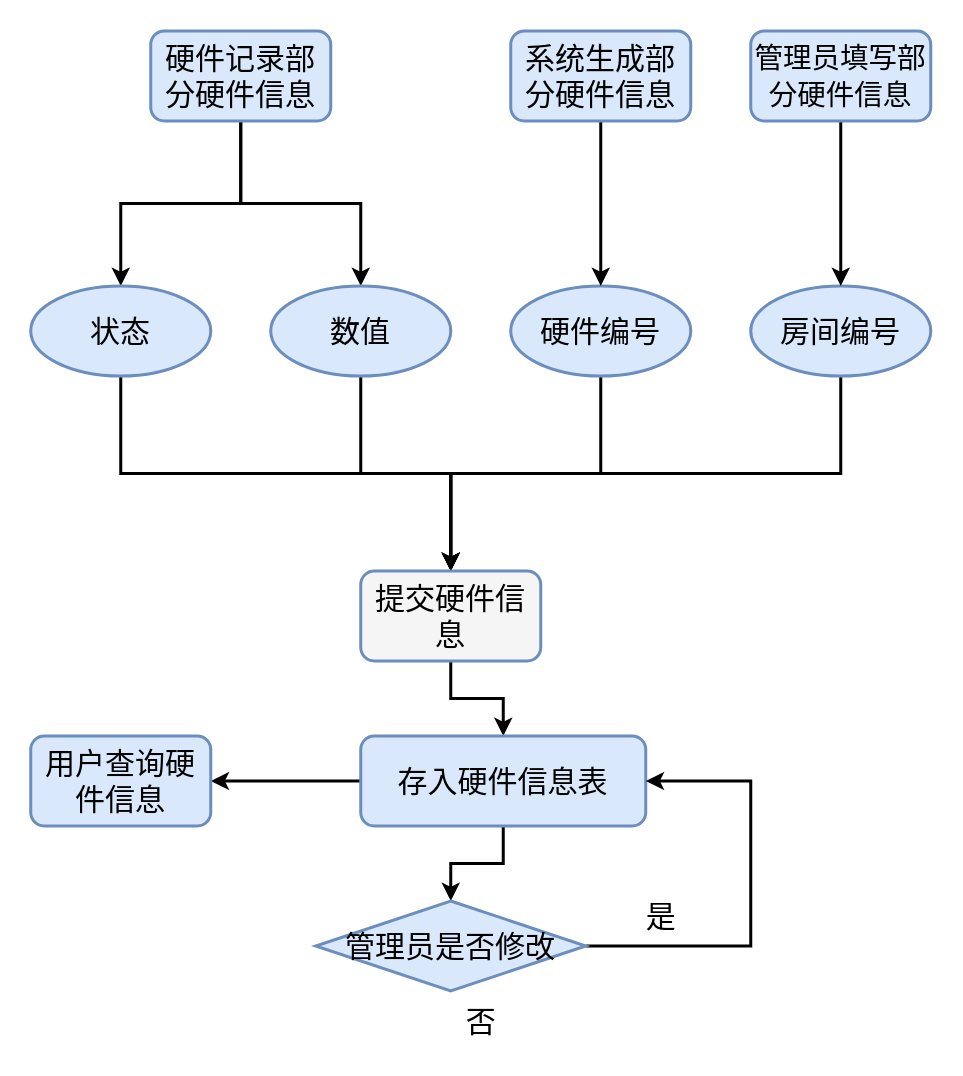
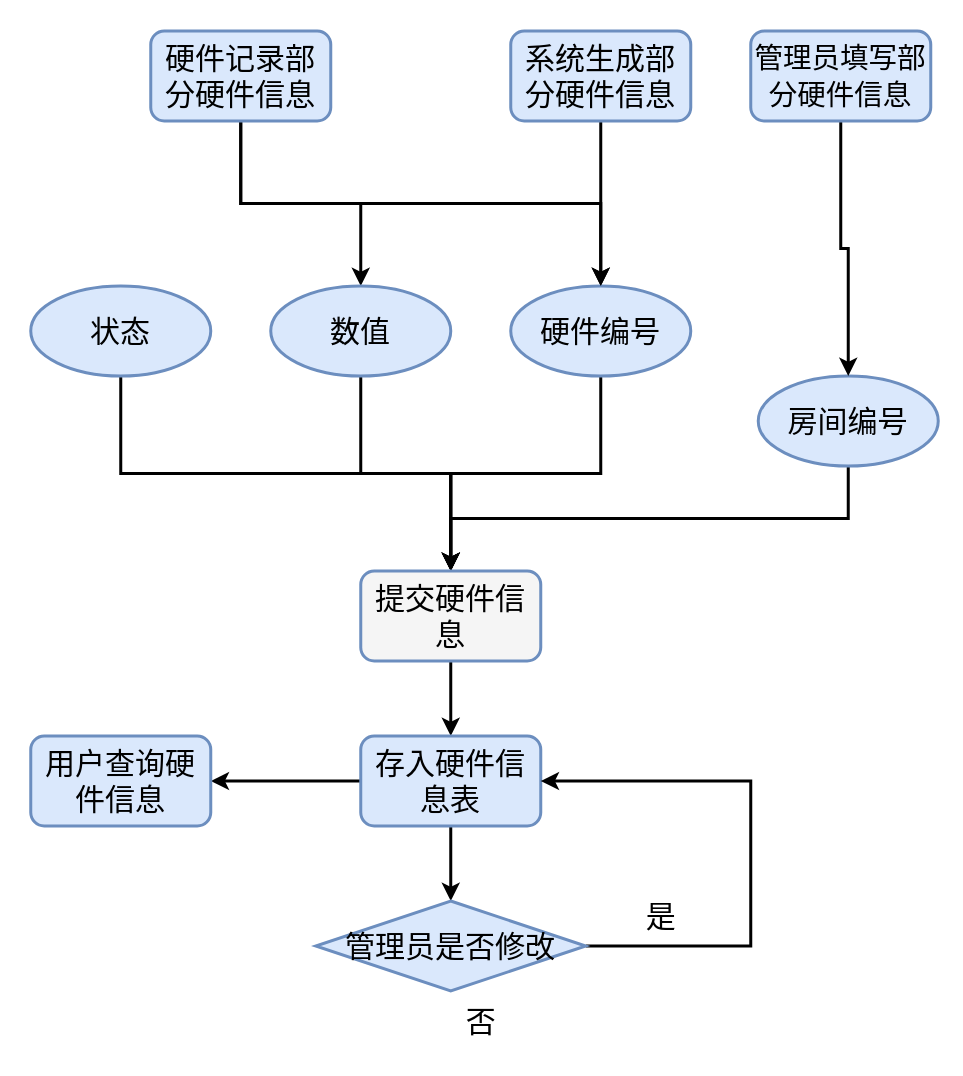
(145, 203) -> (480, 203)
(841, 331) -> (848, 421)
(503, 781) -> (451, 781)
